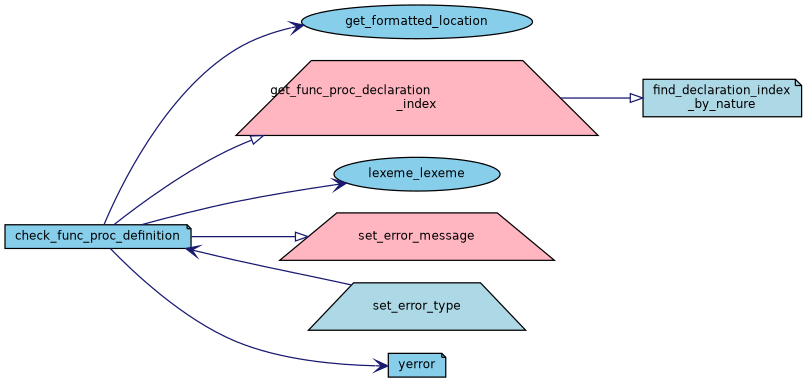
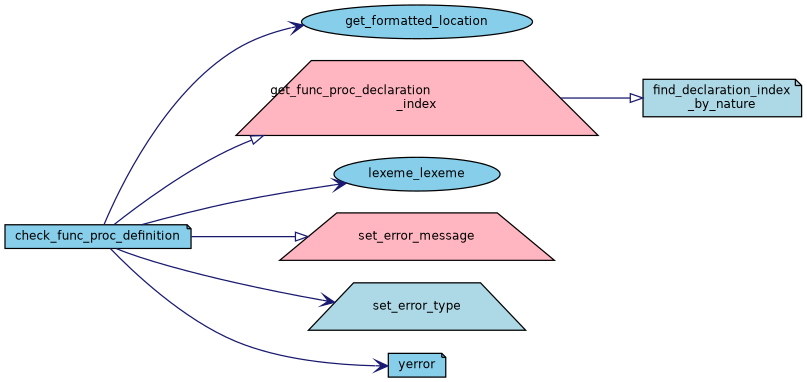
(274, 269) -> (218, 279)
